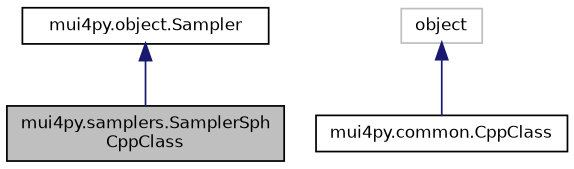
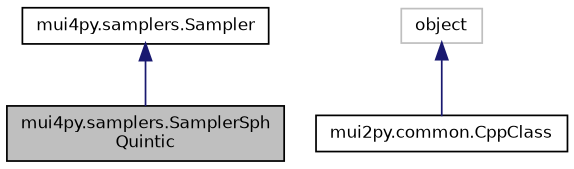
(146, 26) -> (146, 26)
(146, 133) -> (146, 133)
(442, 133) -> (442, 133)
